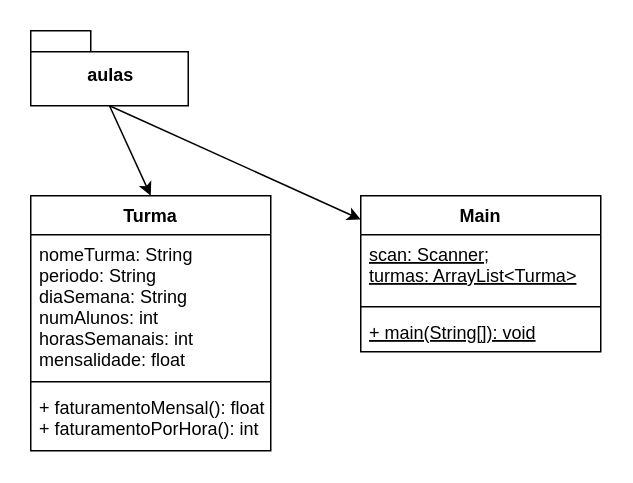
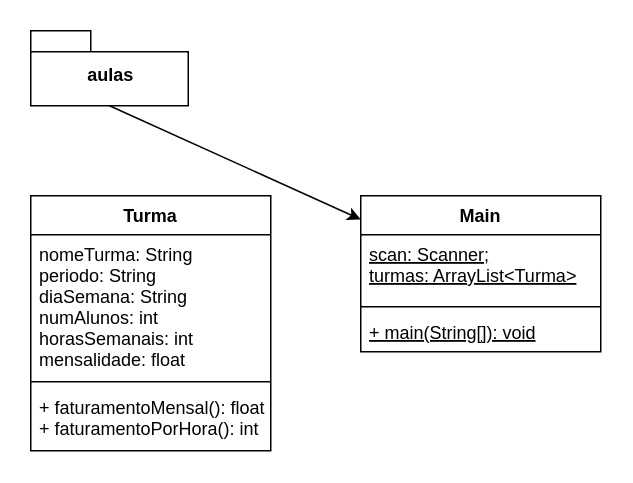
(128, 147) -> none
